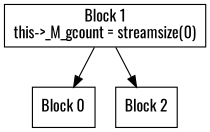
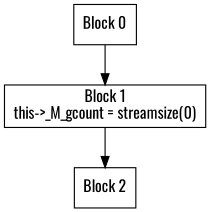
(87, 62) -> (105, 59)
